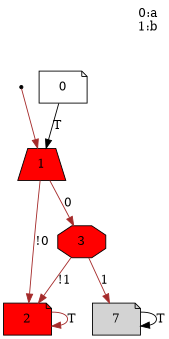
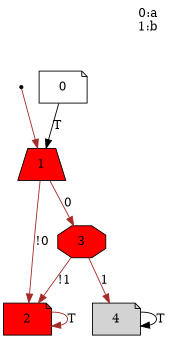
(116, 319) -> (116, 319)
